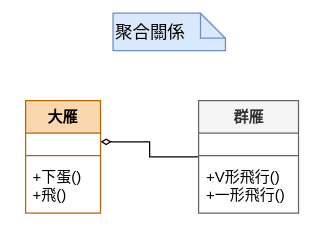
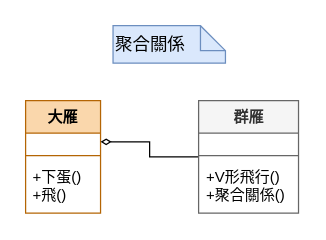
(169, 32) -> (169, 44)
(249, 187) -> (249, 187)
